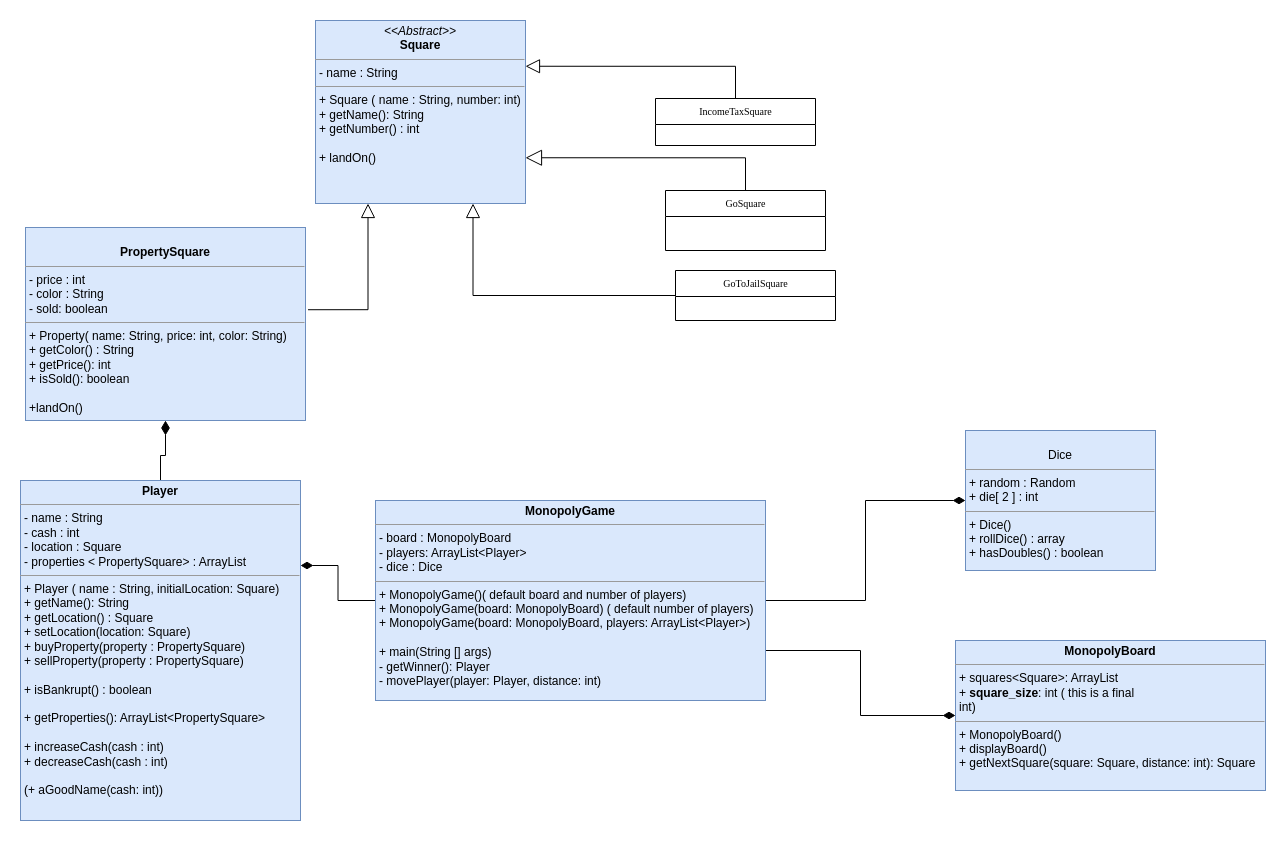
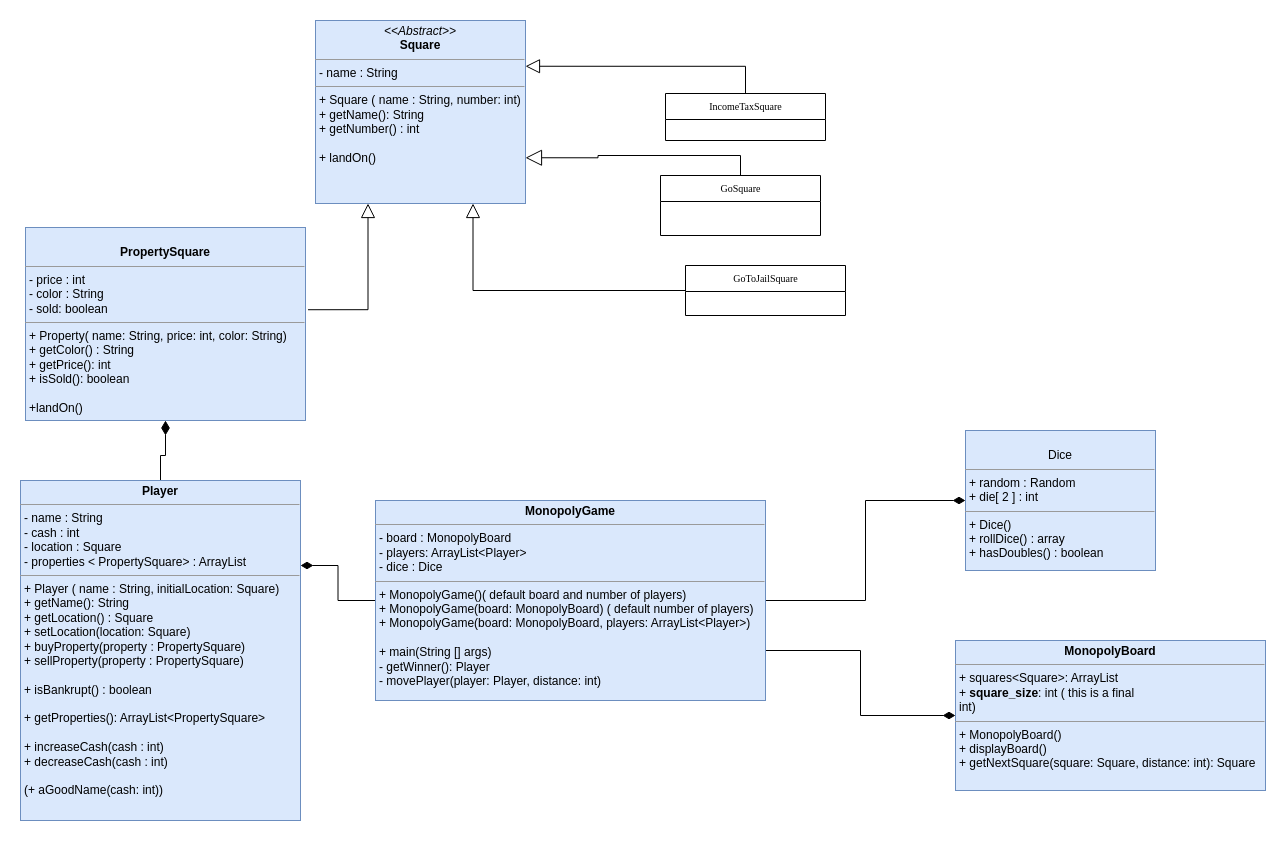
(736, 122) -> (746, 117)
(746, 221) -> (741, 206)
(756, 296) -> (766, 291)
